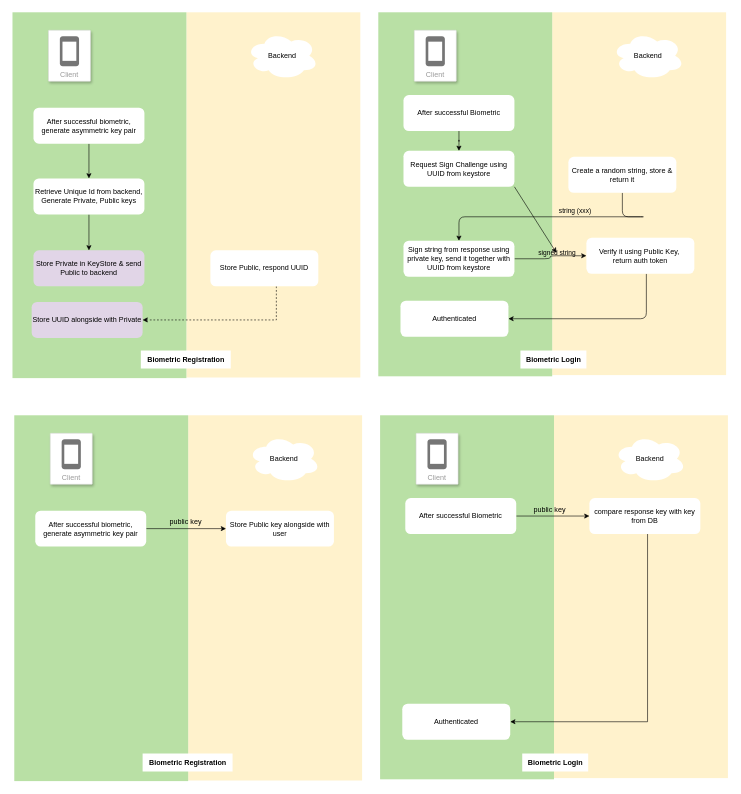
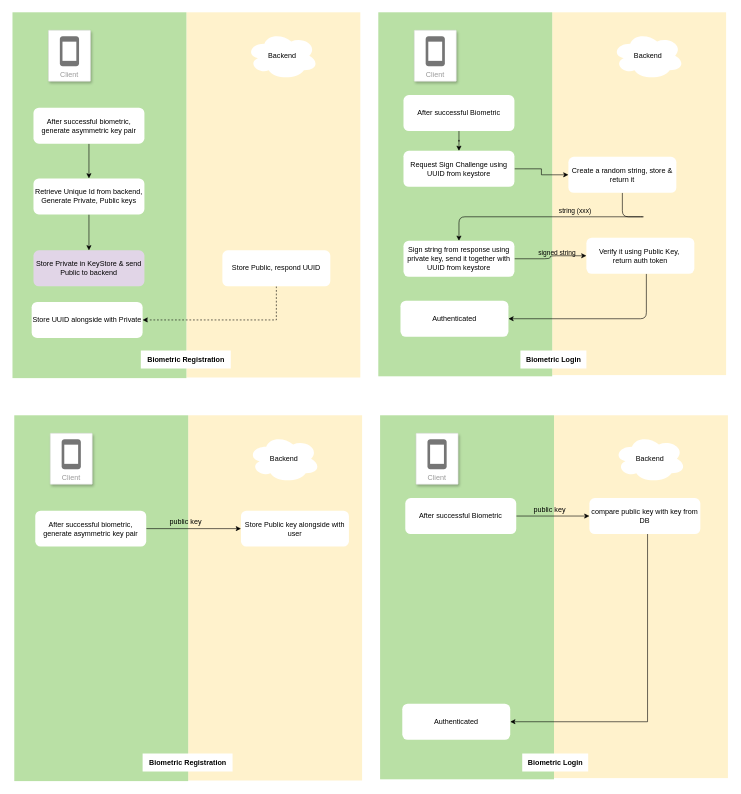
(552, 245) -> (542, 169)
(264, 269) -> (276, 269)
(87, 320) -> (87, 320)
(645, 516) -> (645, 516)
(280, 529) -> (295, 529)
